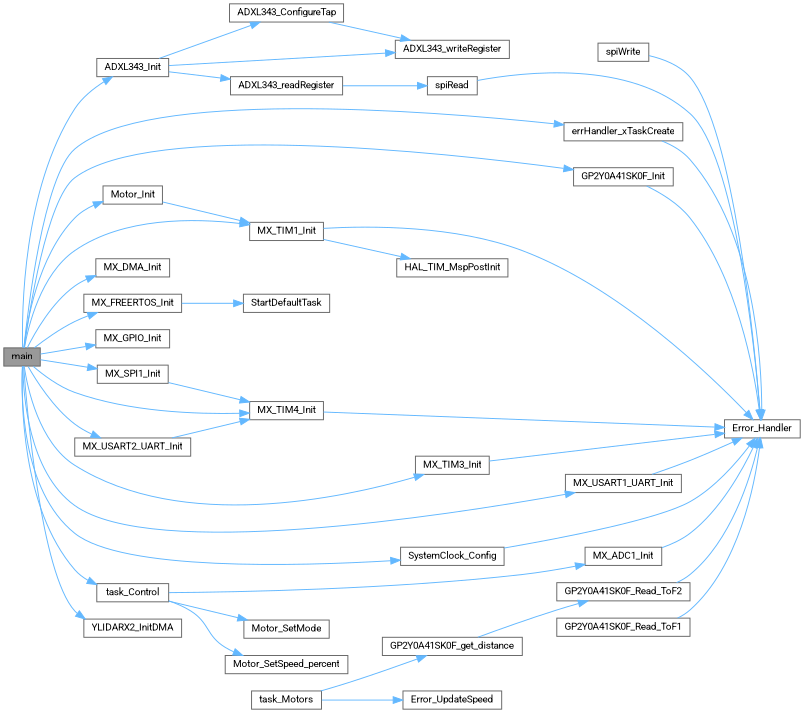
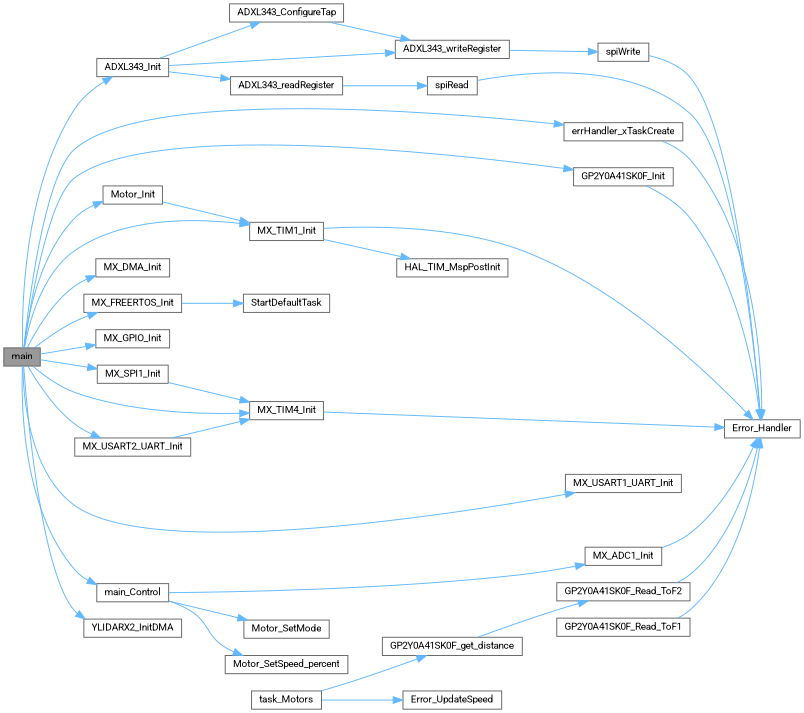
none -> (549, 51)
(693, 459) -> none
(452, 465) -> none
(452, 556) -> none
(133, 593) -> (133, 593)
